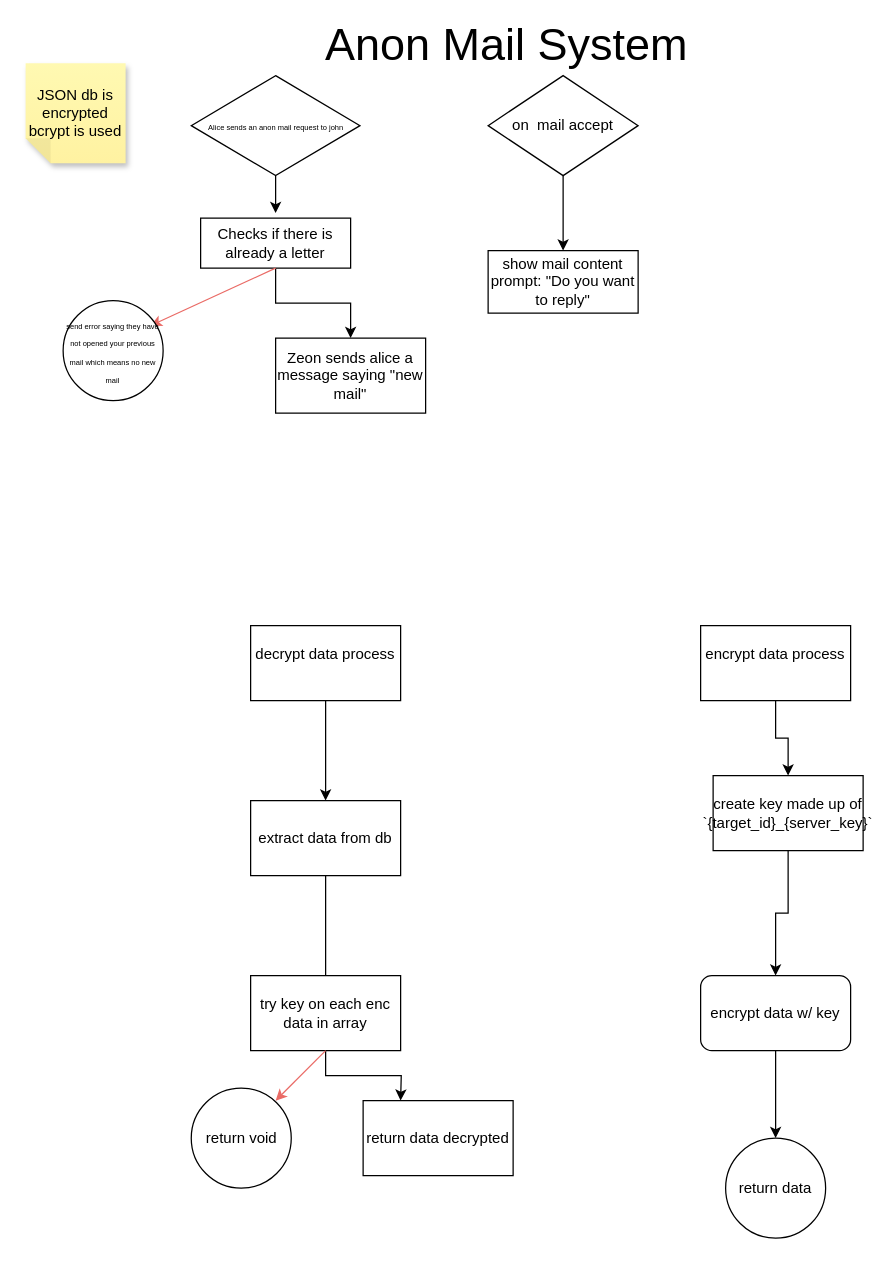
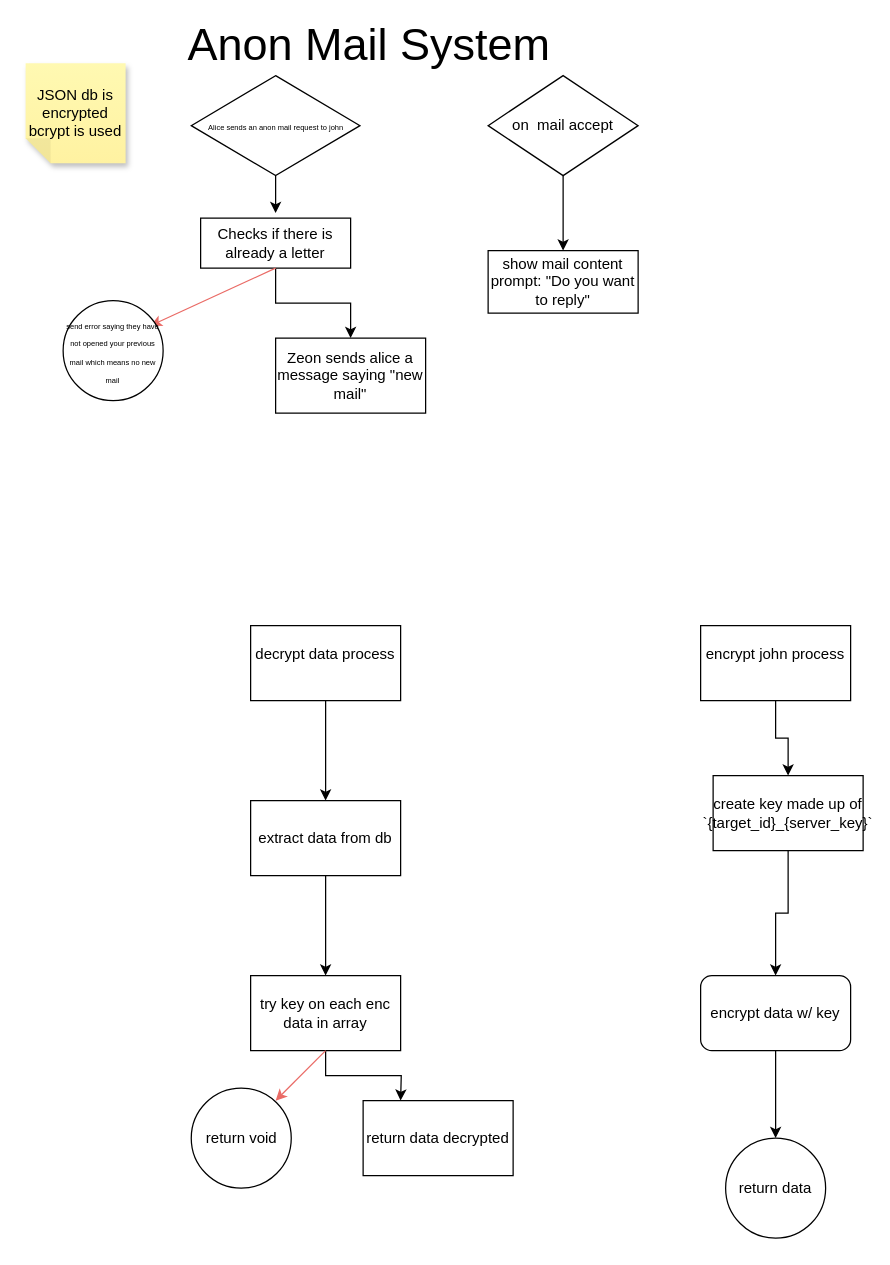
(507, 44) -> (369, 44)
(776, 663) -> (776, 663)
(326, 968) -> (326, 965)
